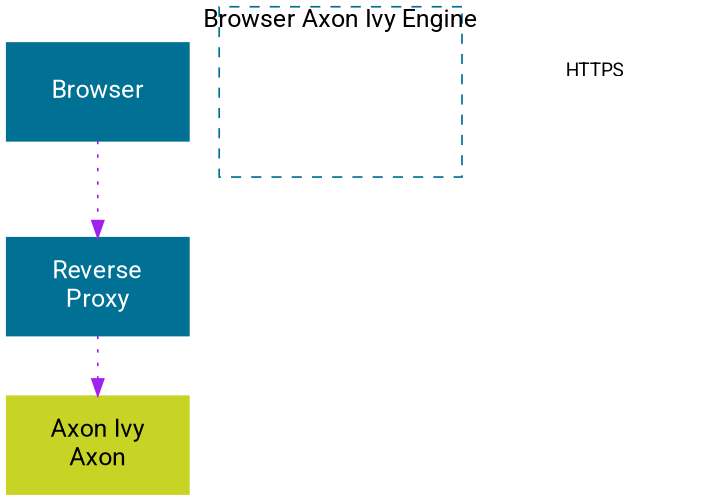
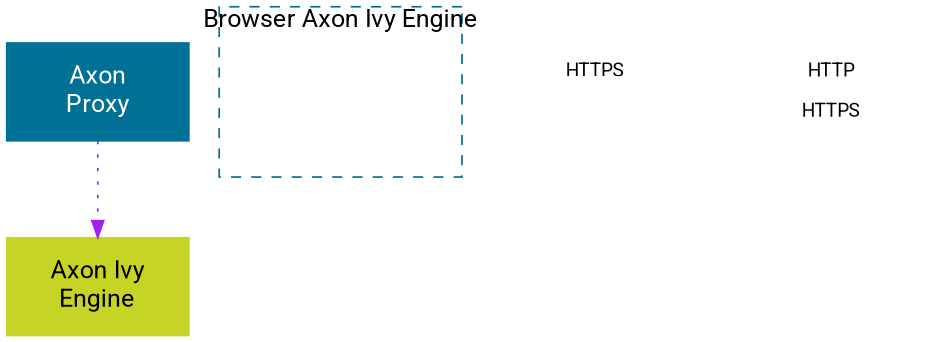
(98, 92) -> none
none -> (831, 92)
(98, 287) -> (98, 92)
(98, 445) -> (98, 287)
